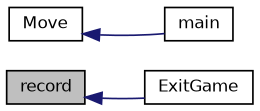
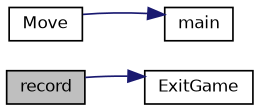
(132, 35) -> (115, 13)
(123, 99) -> (106, 76)
